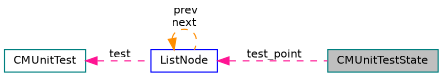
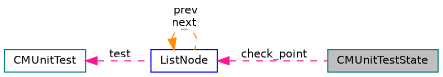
(273, 55) -> (273, 55)
